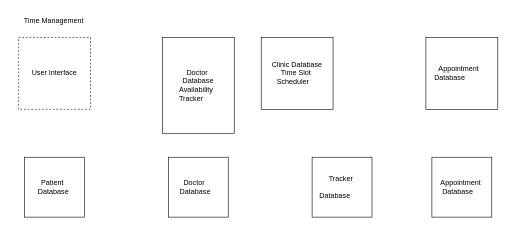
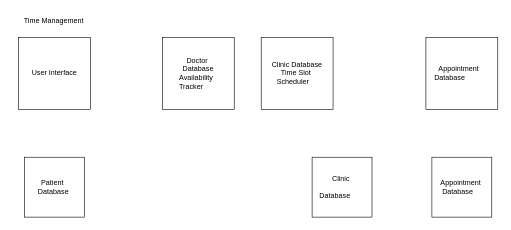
(54, 74) -> (54, 74)
(198, 86) -> (198, 74)
(198, 188) -> none
(342, 188) -> (342, 188)
